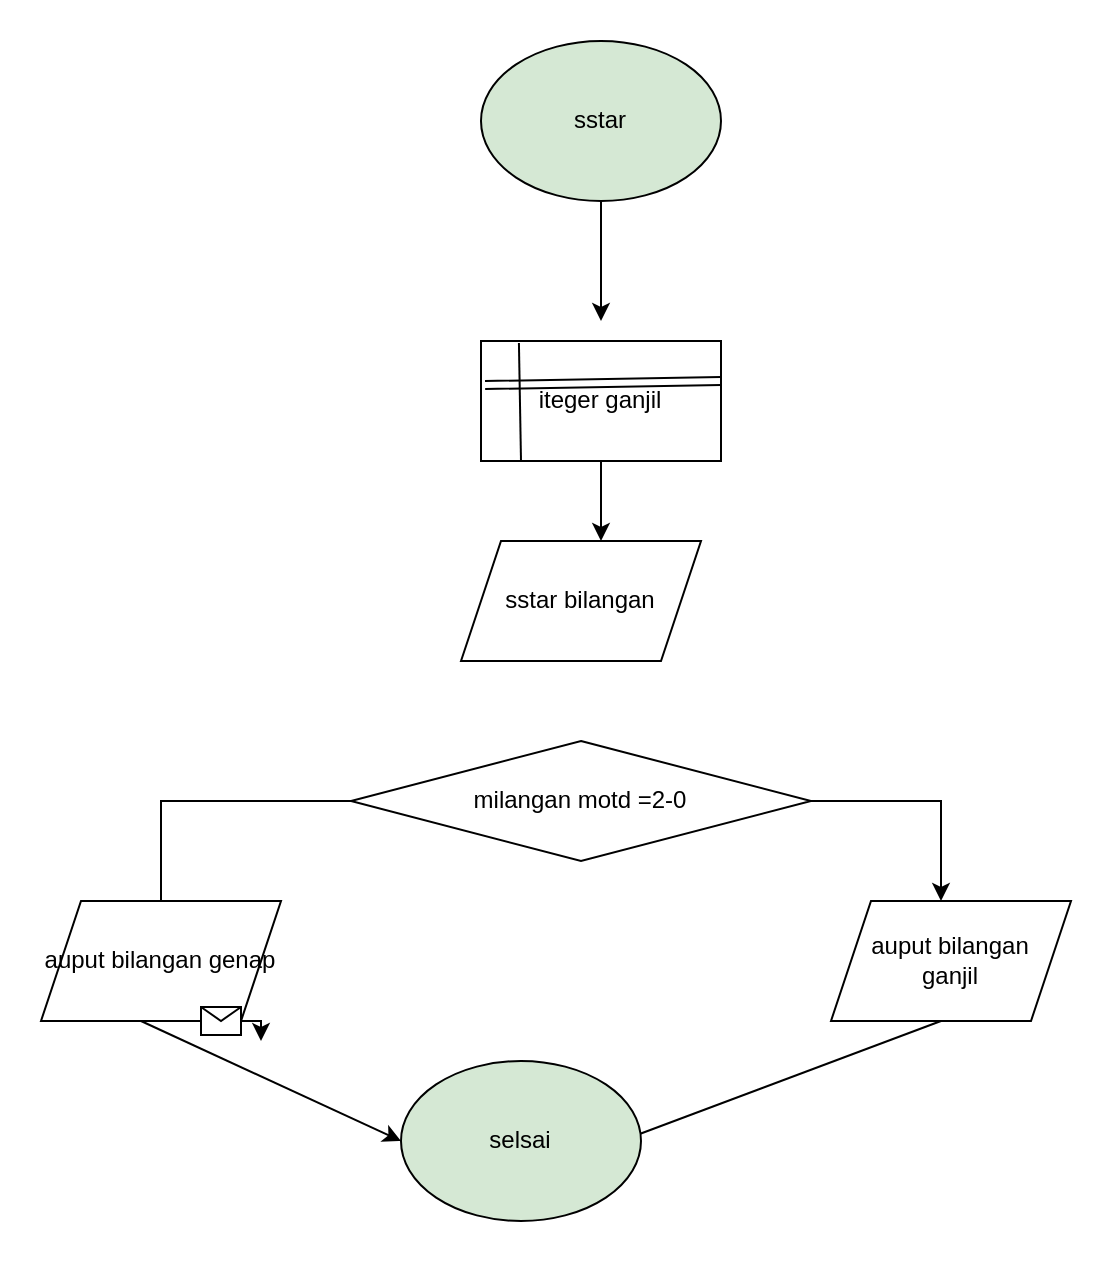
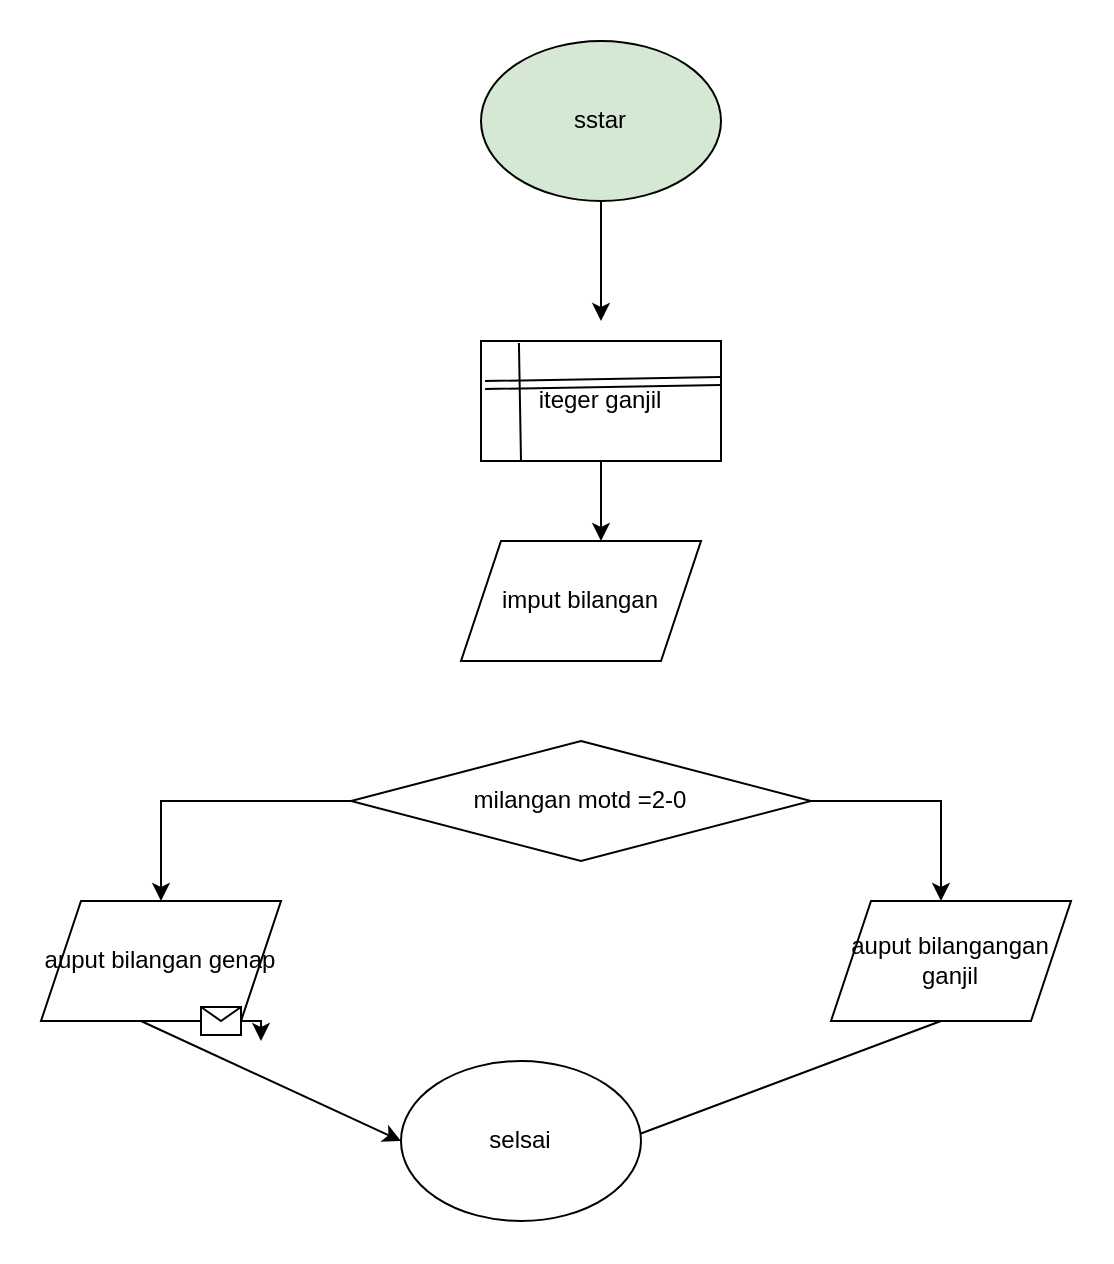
(581, 601) -> (581, 601)
(161, 891) -> (161, 886)
(951, 961) -> (951, 961)
(521, 1141) -> (521, 1141)
